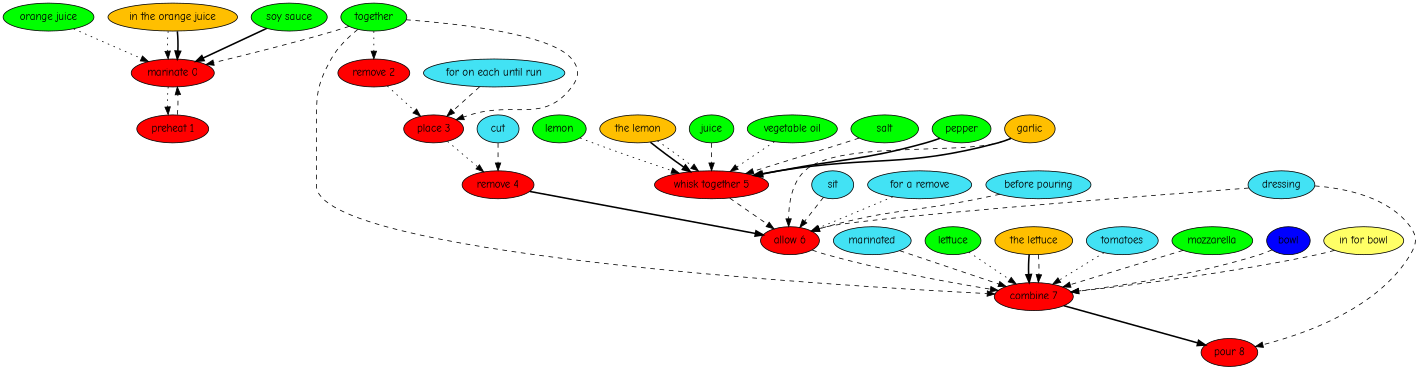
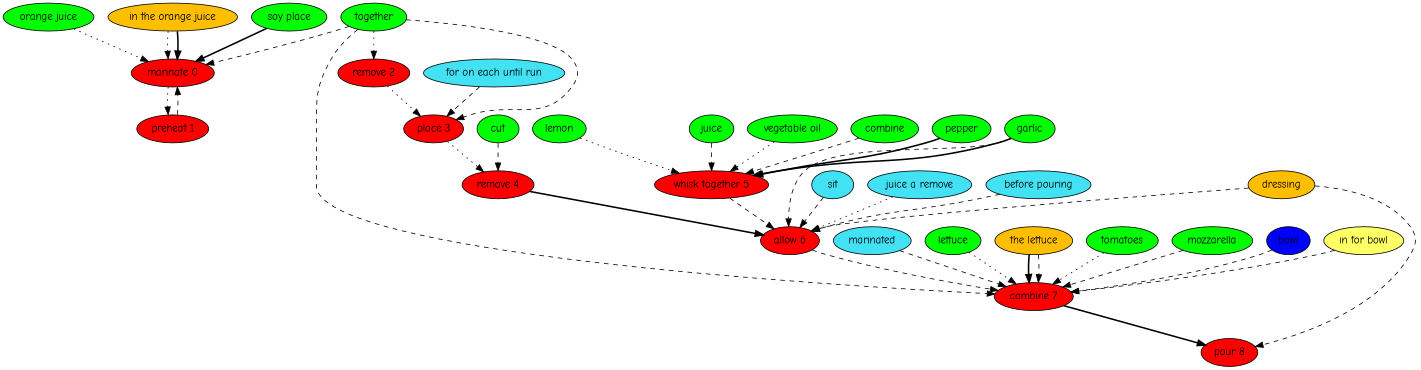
(289, 17) -> (289, 17)
(498, 129) -> (498, 129)
(638, 129) -> none
(885, 129) -> (885, 129)
(1030, 129) -> (1030, 129)
(920, 185) -> (920, 185)
(1281, 185) -> (1281, 185)
(1122, 241) -> (1122, 241)
